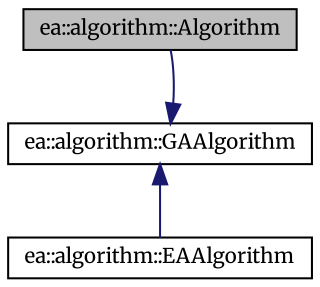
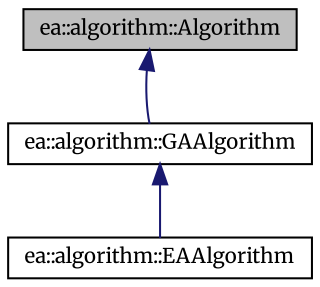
(174, 77) -> (147, 97)
